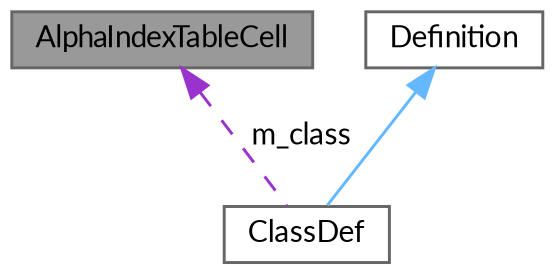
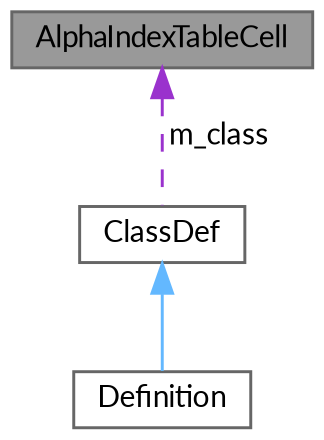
(372, 149) -> (162, 333)
